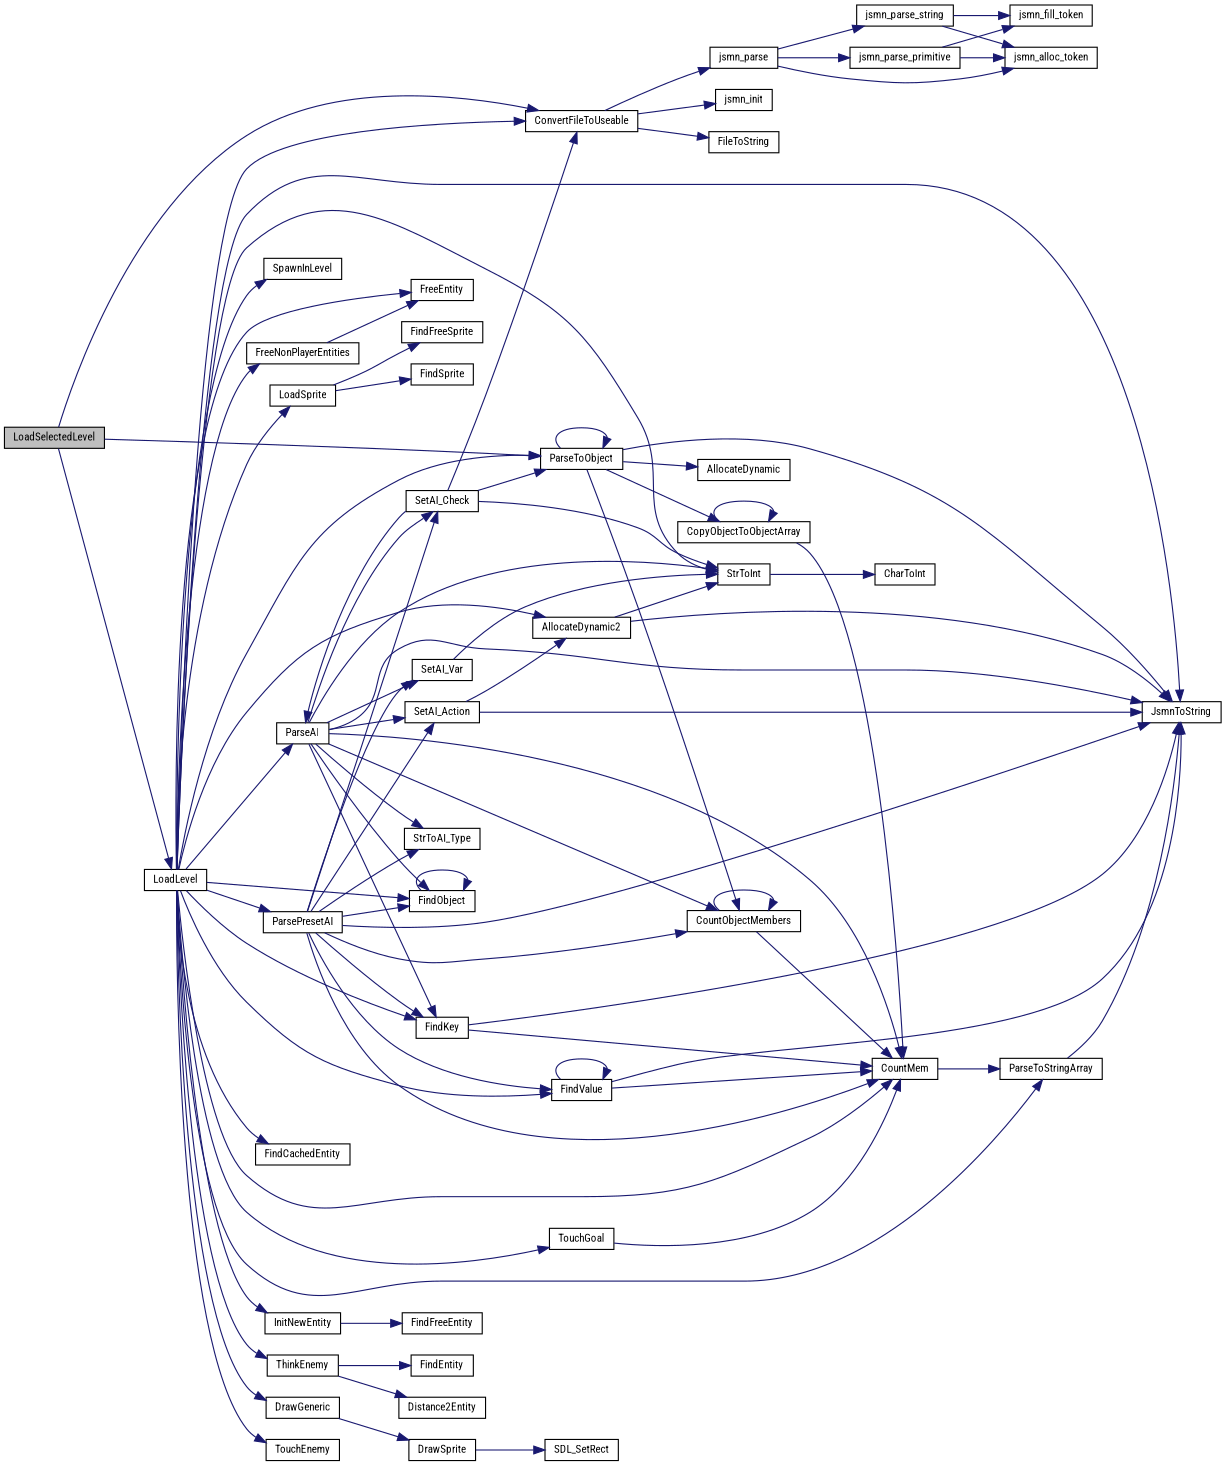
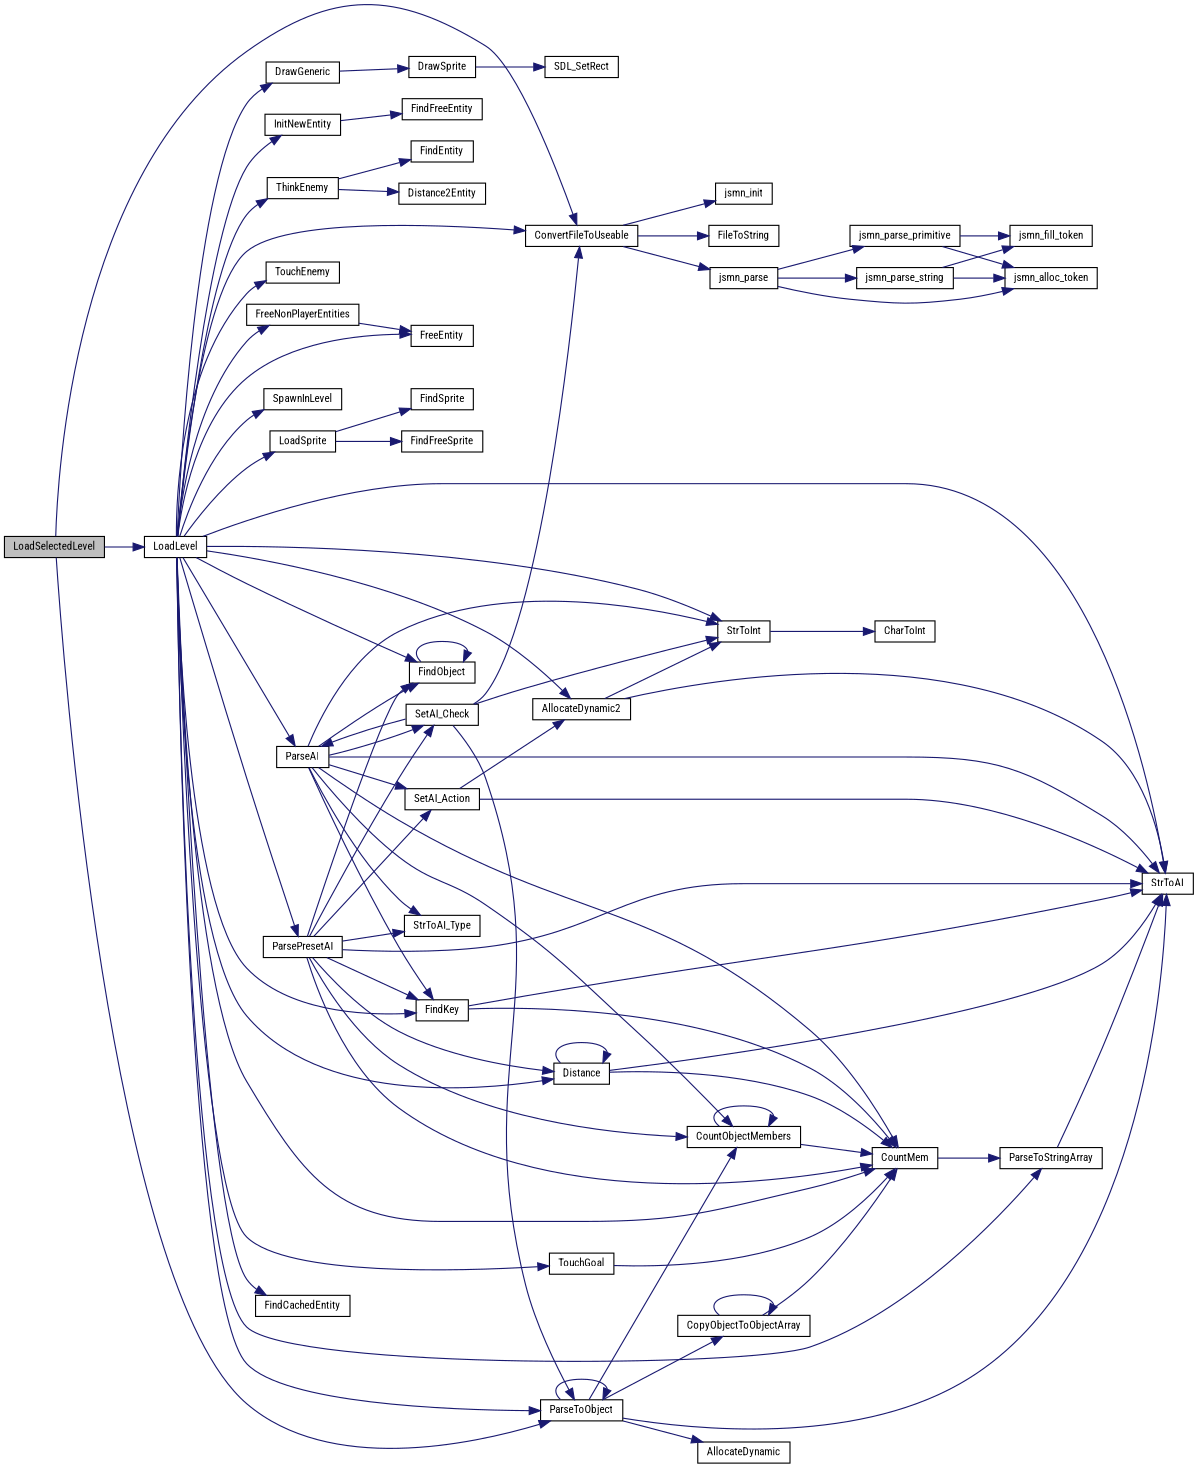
(442, 670) -> none
(1182, 712) -> (1168, 884)
(582, 1090) -> (582, 1074)
